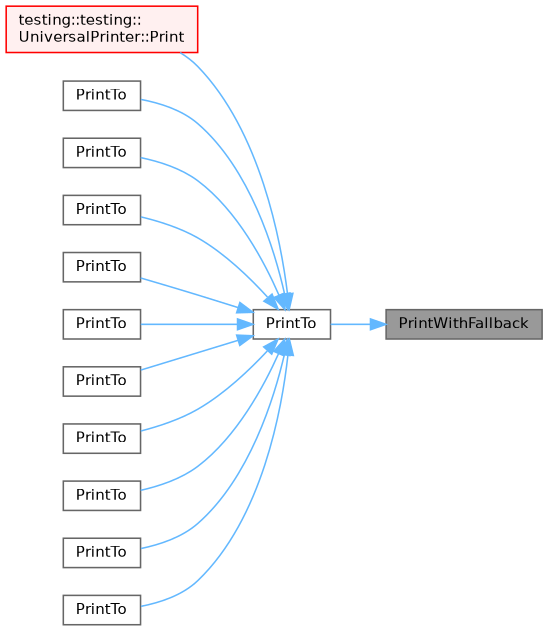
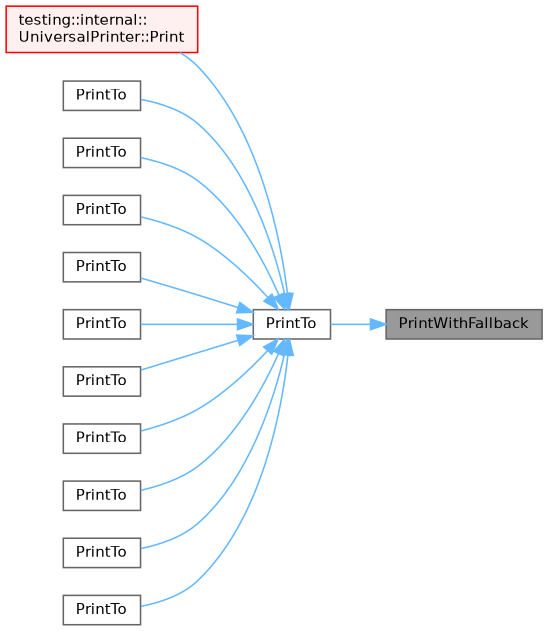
(102, 29) -> (102, 29)
